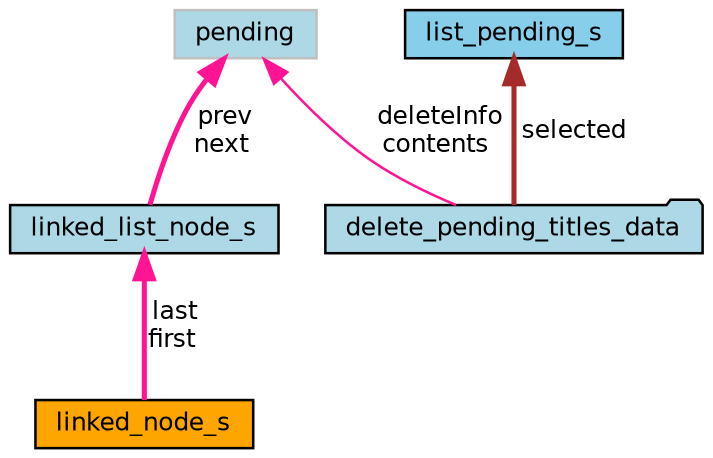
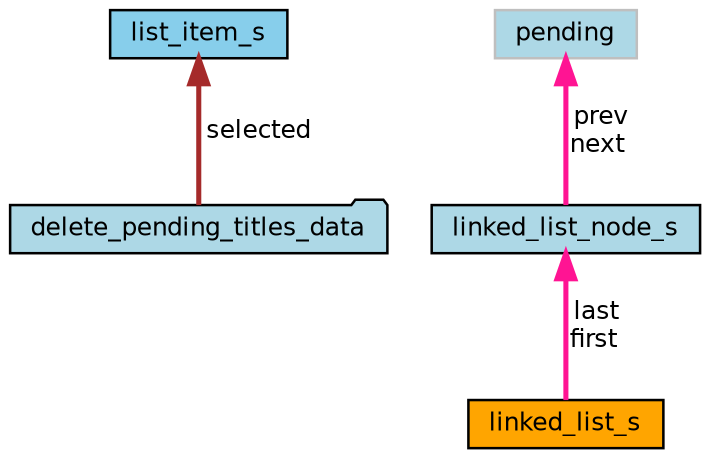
(514, 34) -> (199, 34)
(361, 153) -> none
(144, 424) -> (566, 424)
